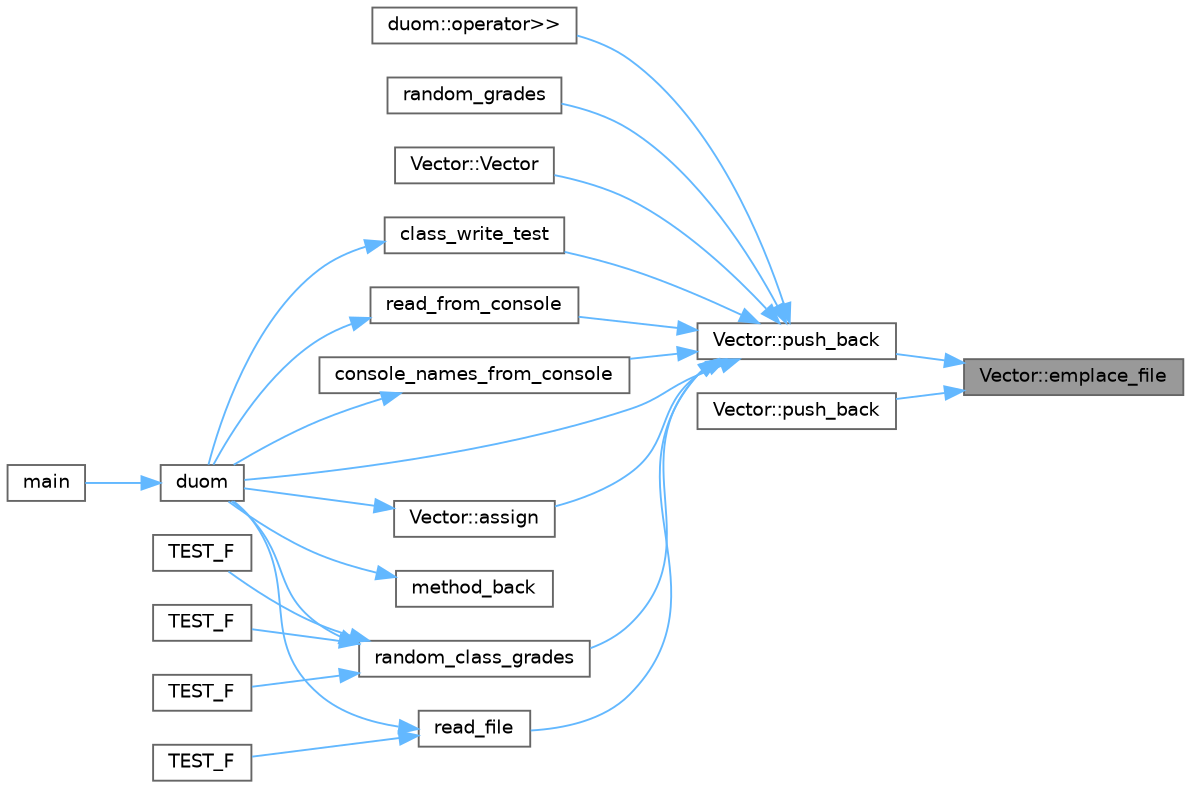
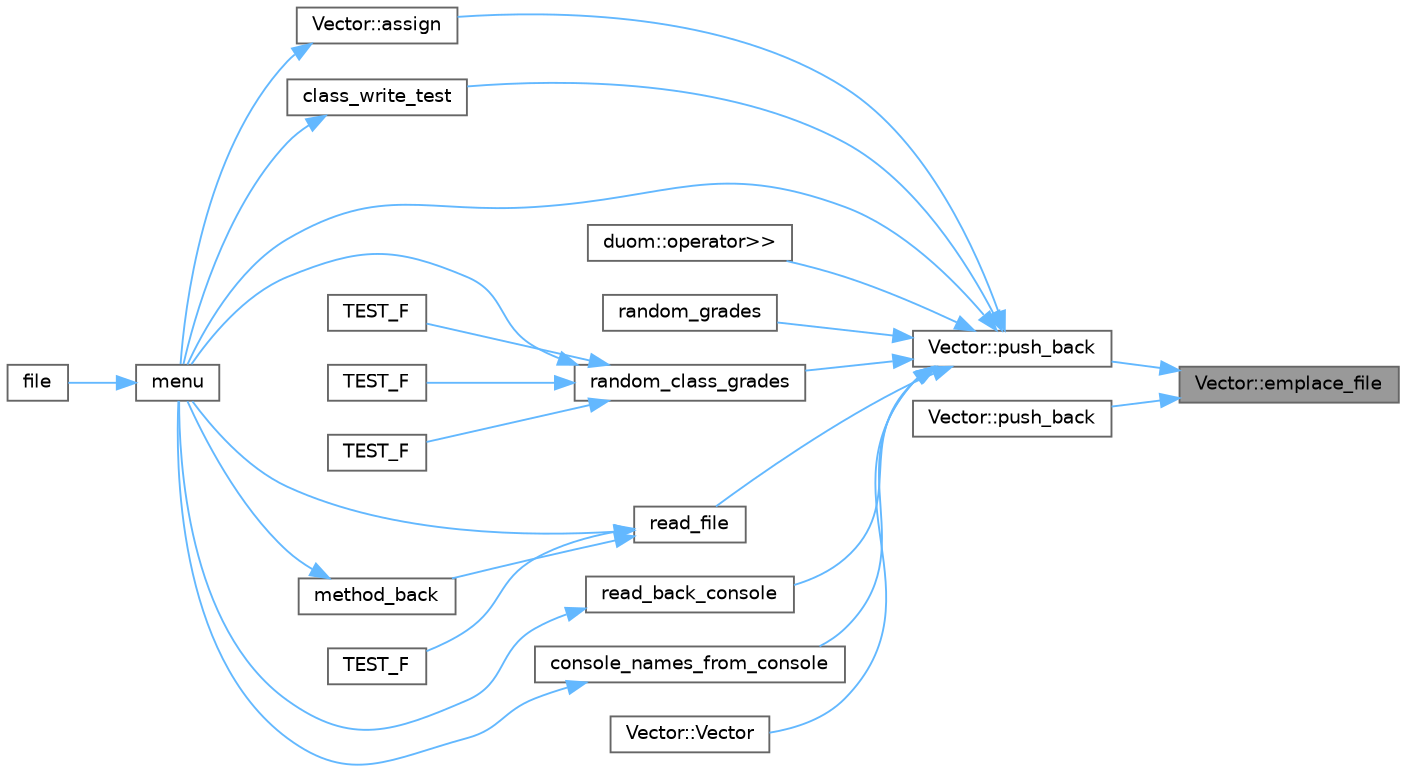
(474, 305) -> (690, 594)
(46, 483) -> (38, 383)
(202, 483) -> (178, 383)
none -> (505, 566)
